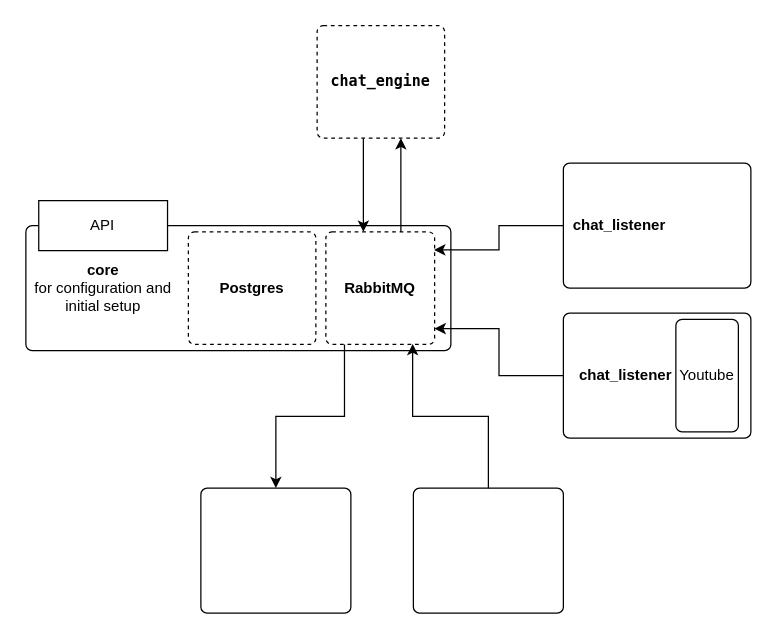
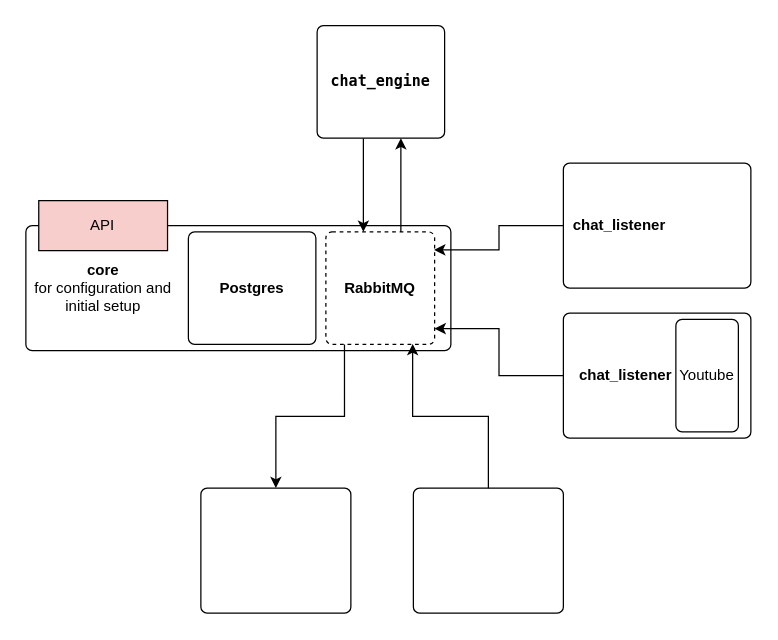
(381, 82) -> (381, 82)
(103, 226) -> (103, 226)
(252, 288) -> (252, 288)
